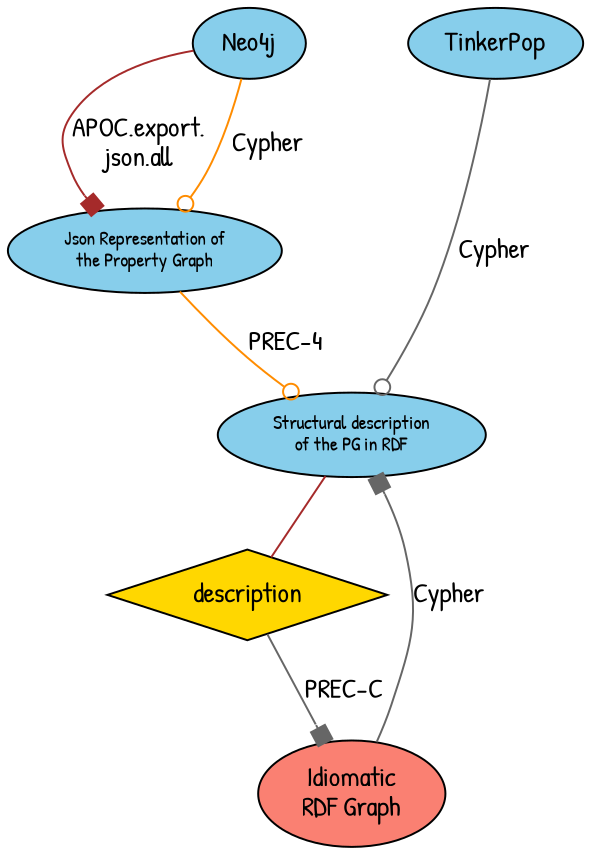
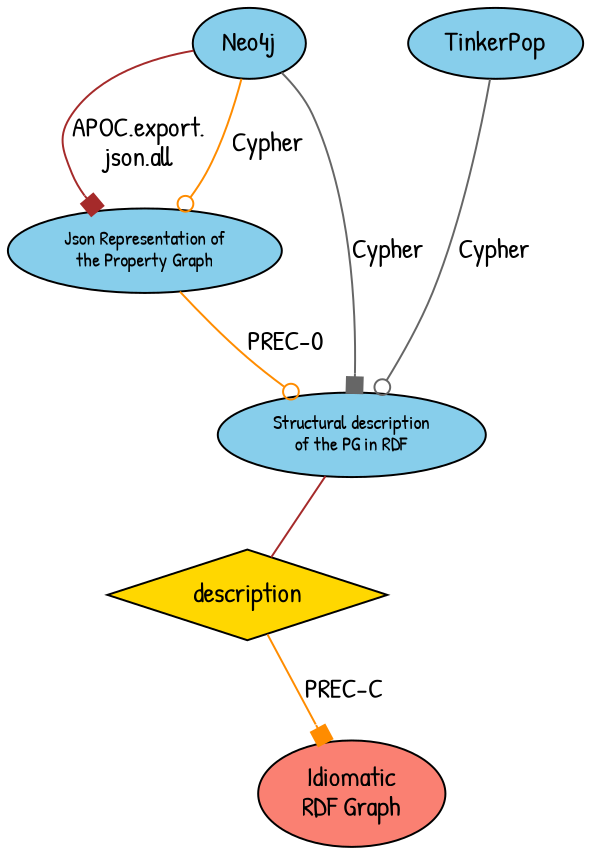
(286, 343) -> (286, 343)
(413, 619) -> (343, 216)
(292, 679) -> (292, 679)
